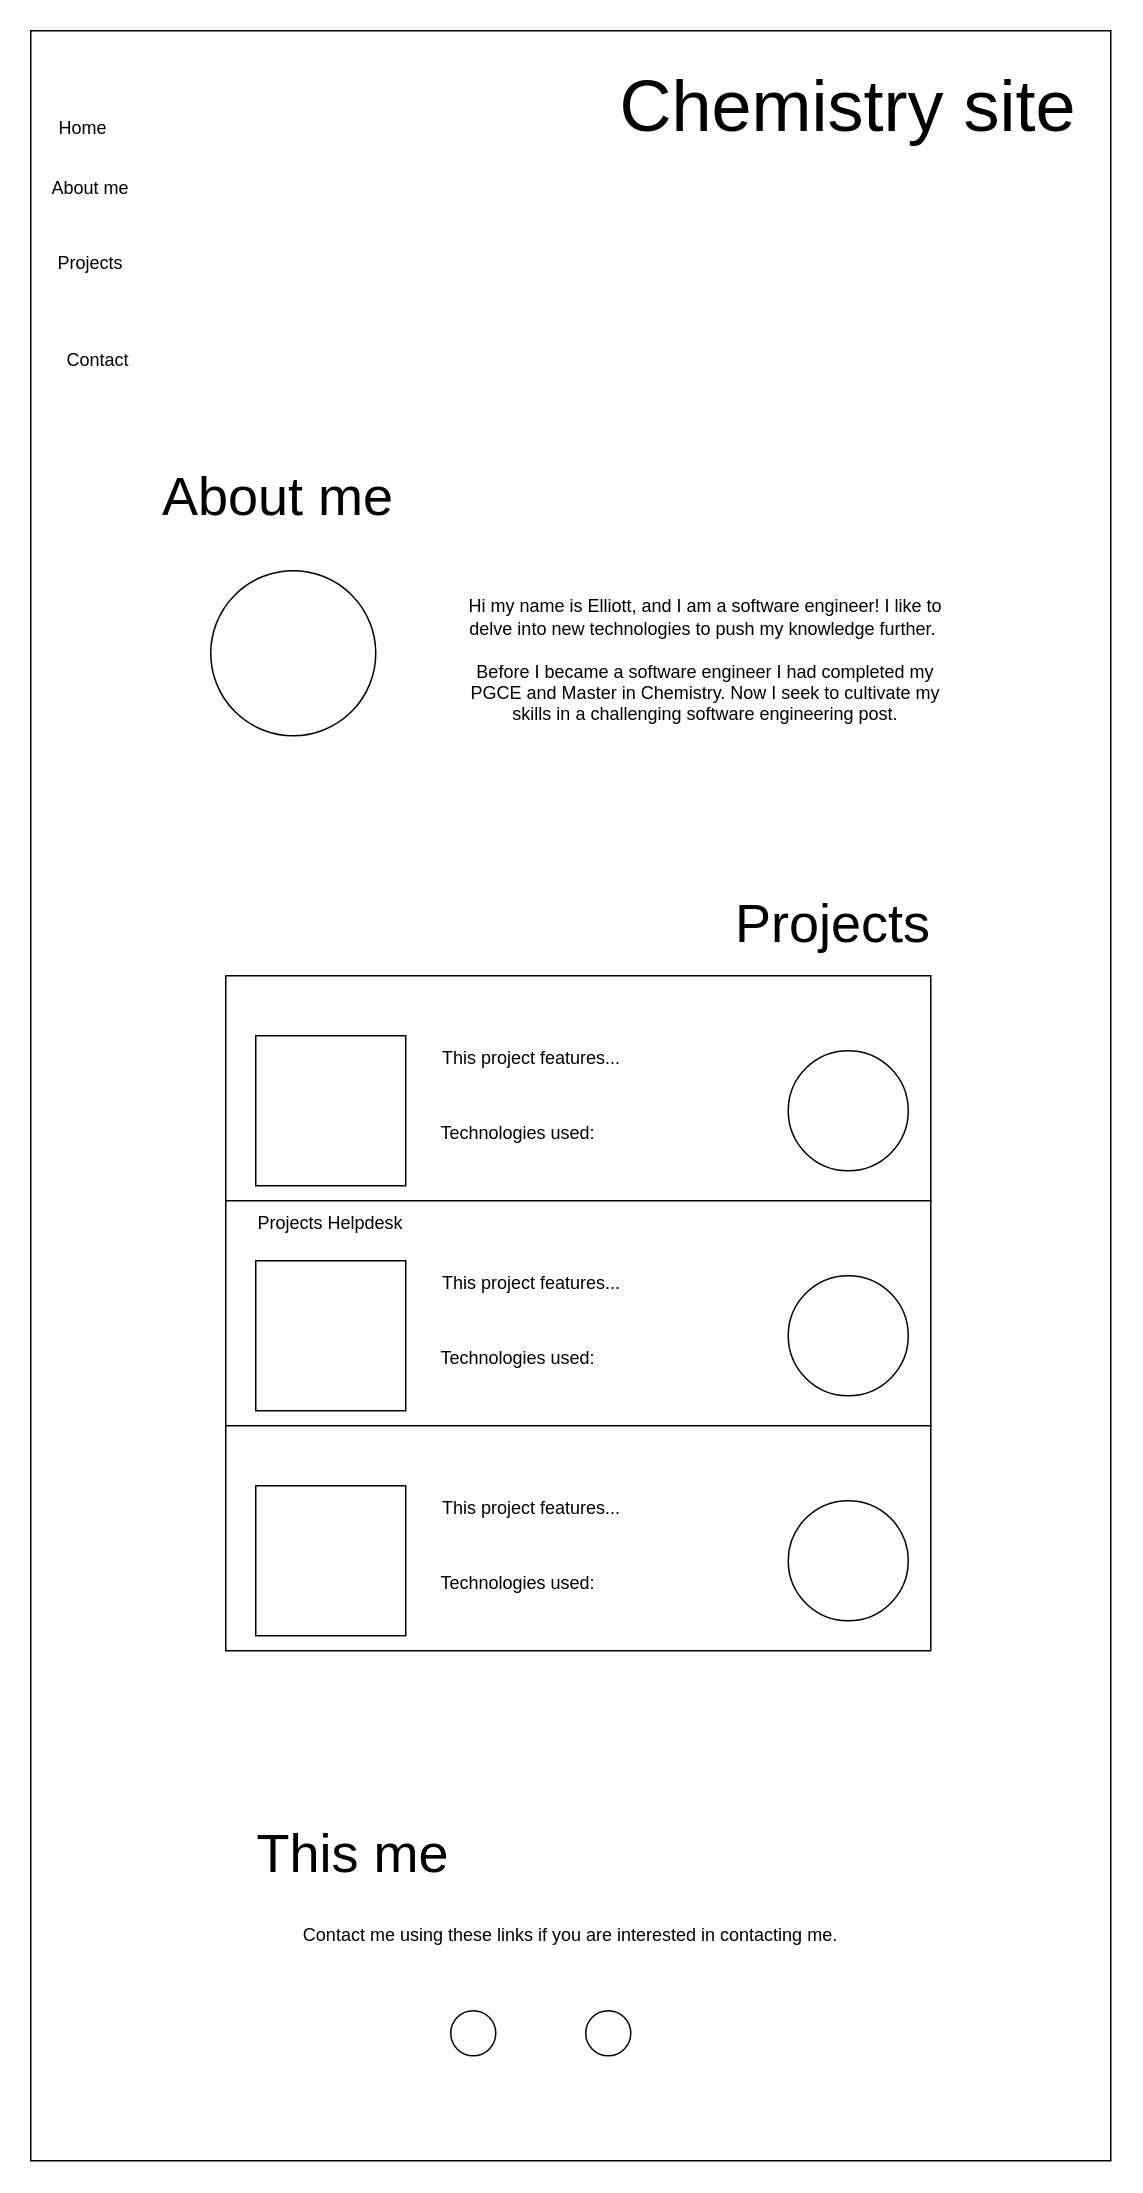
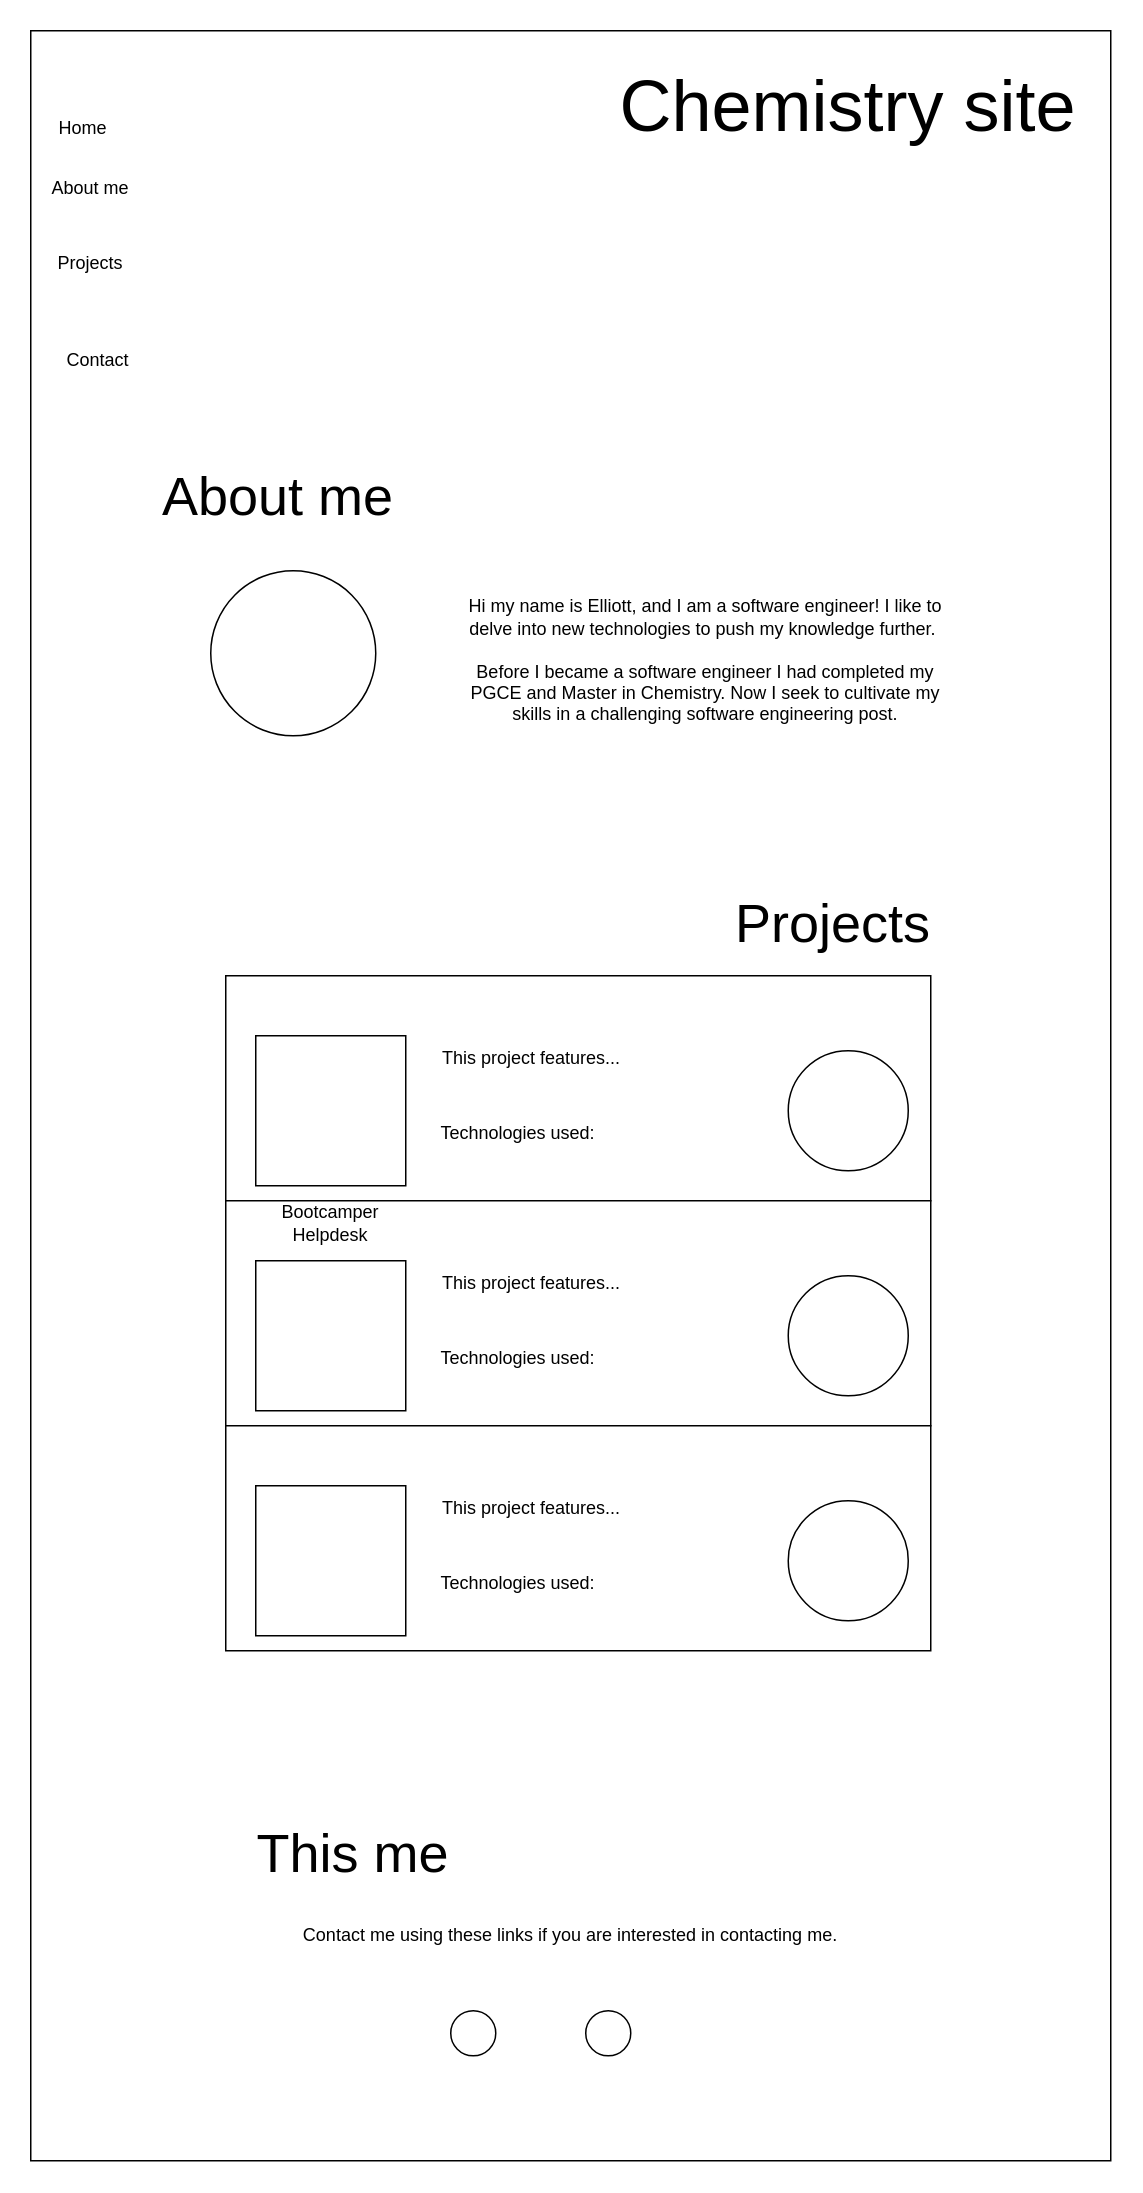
(331, 1223) -> (331, 1223)
